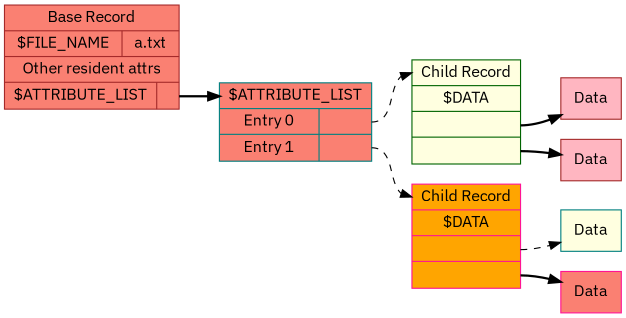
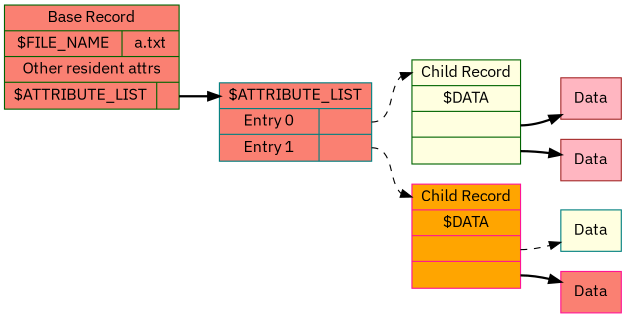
(92, 57) -> (92, 57)
